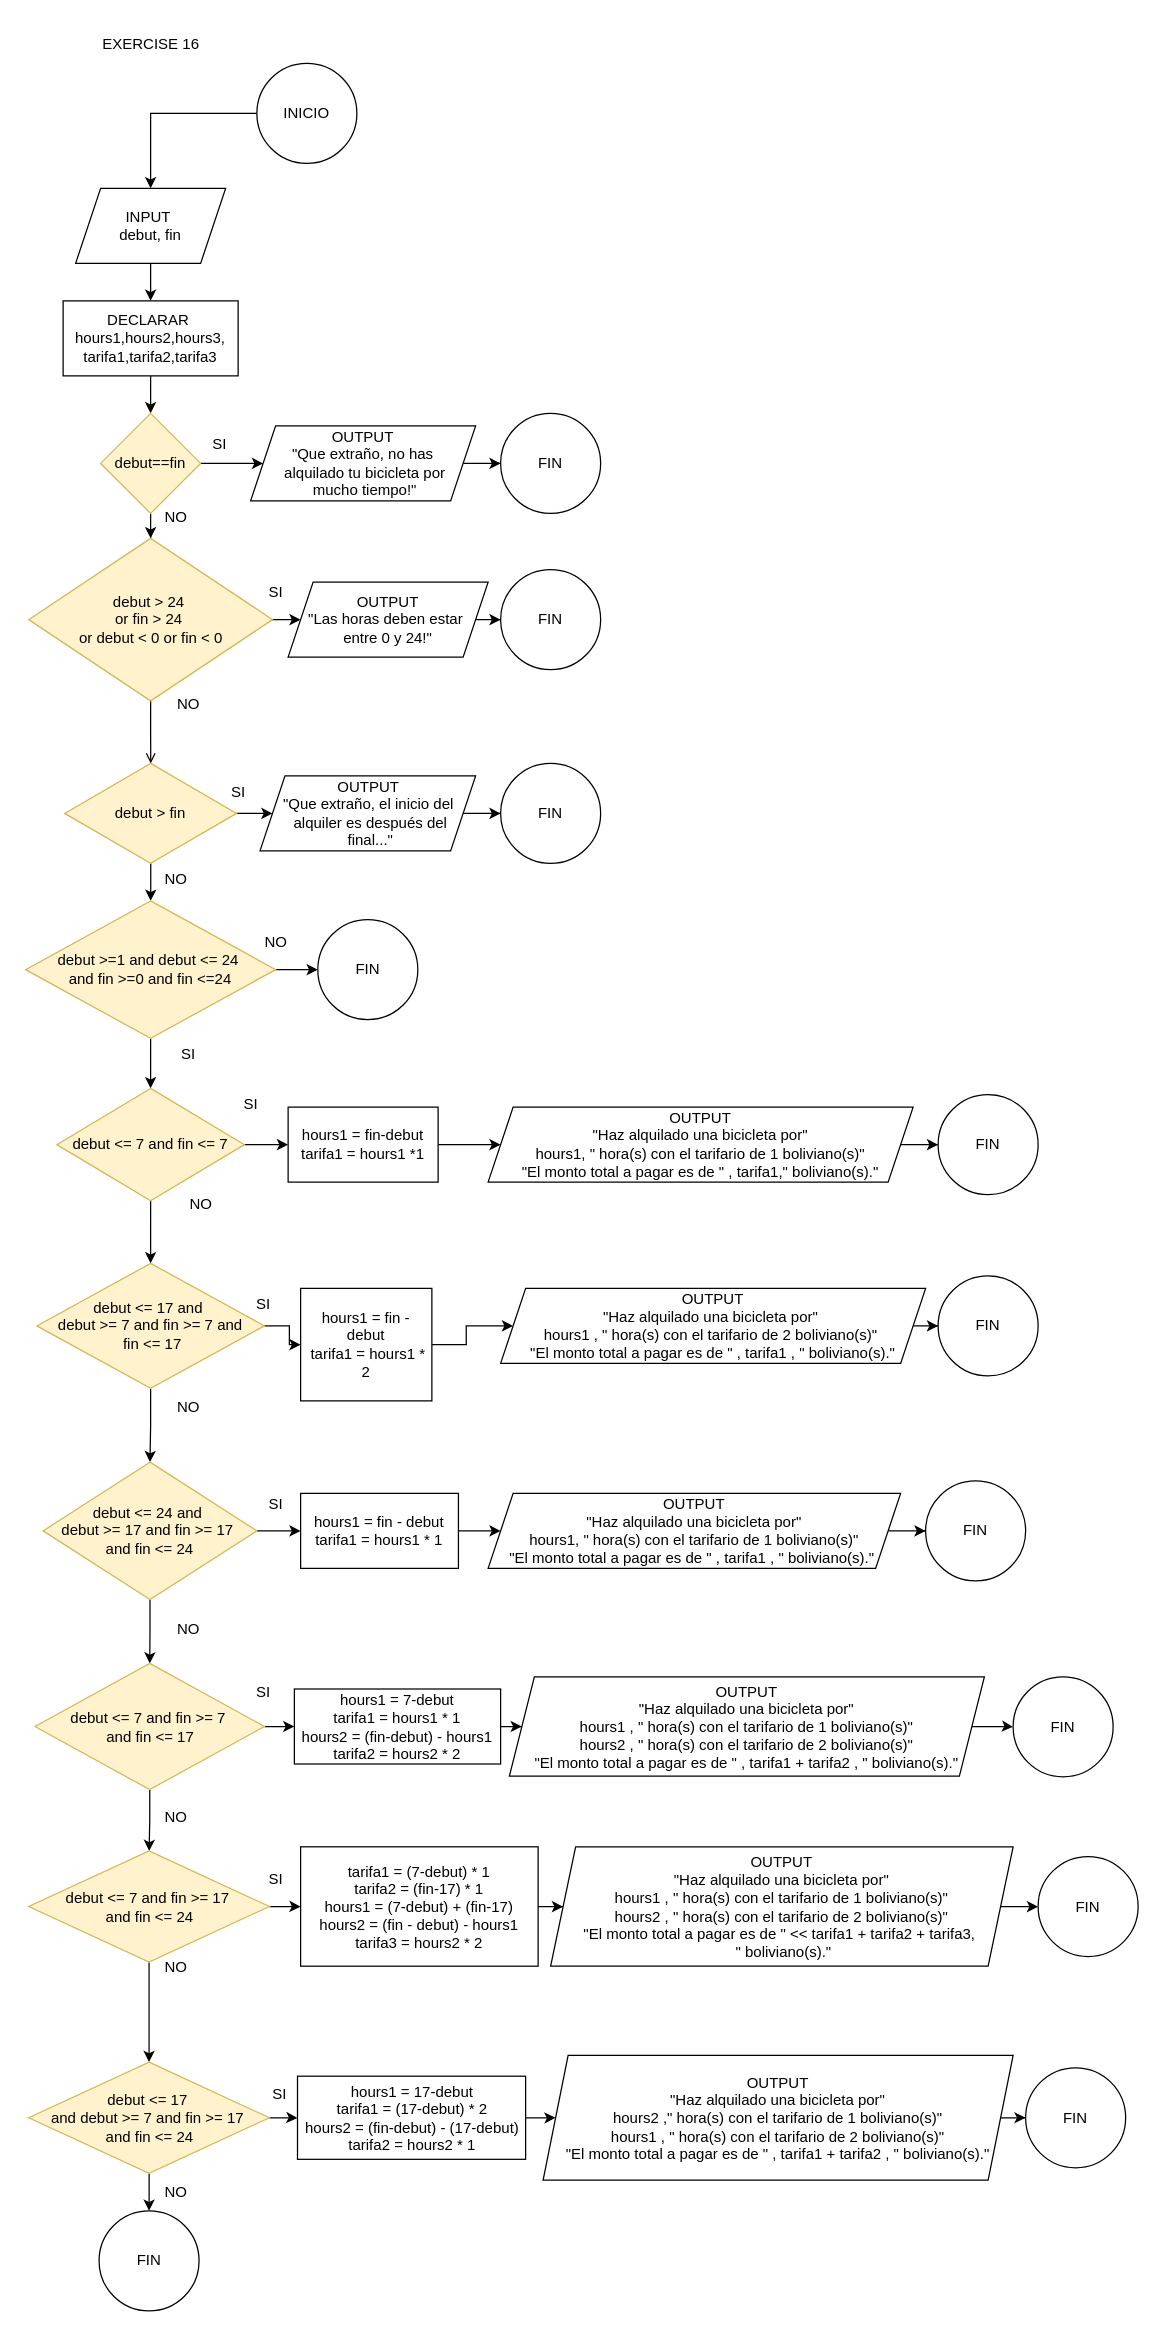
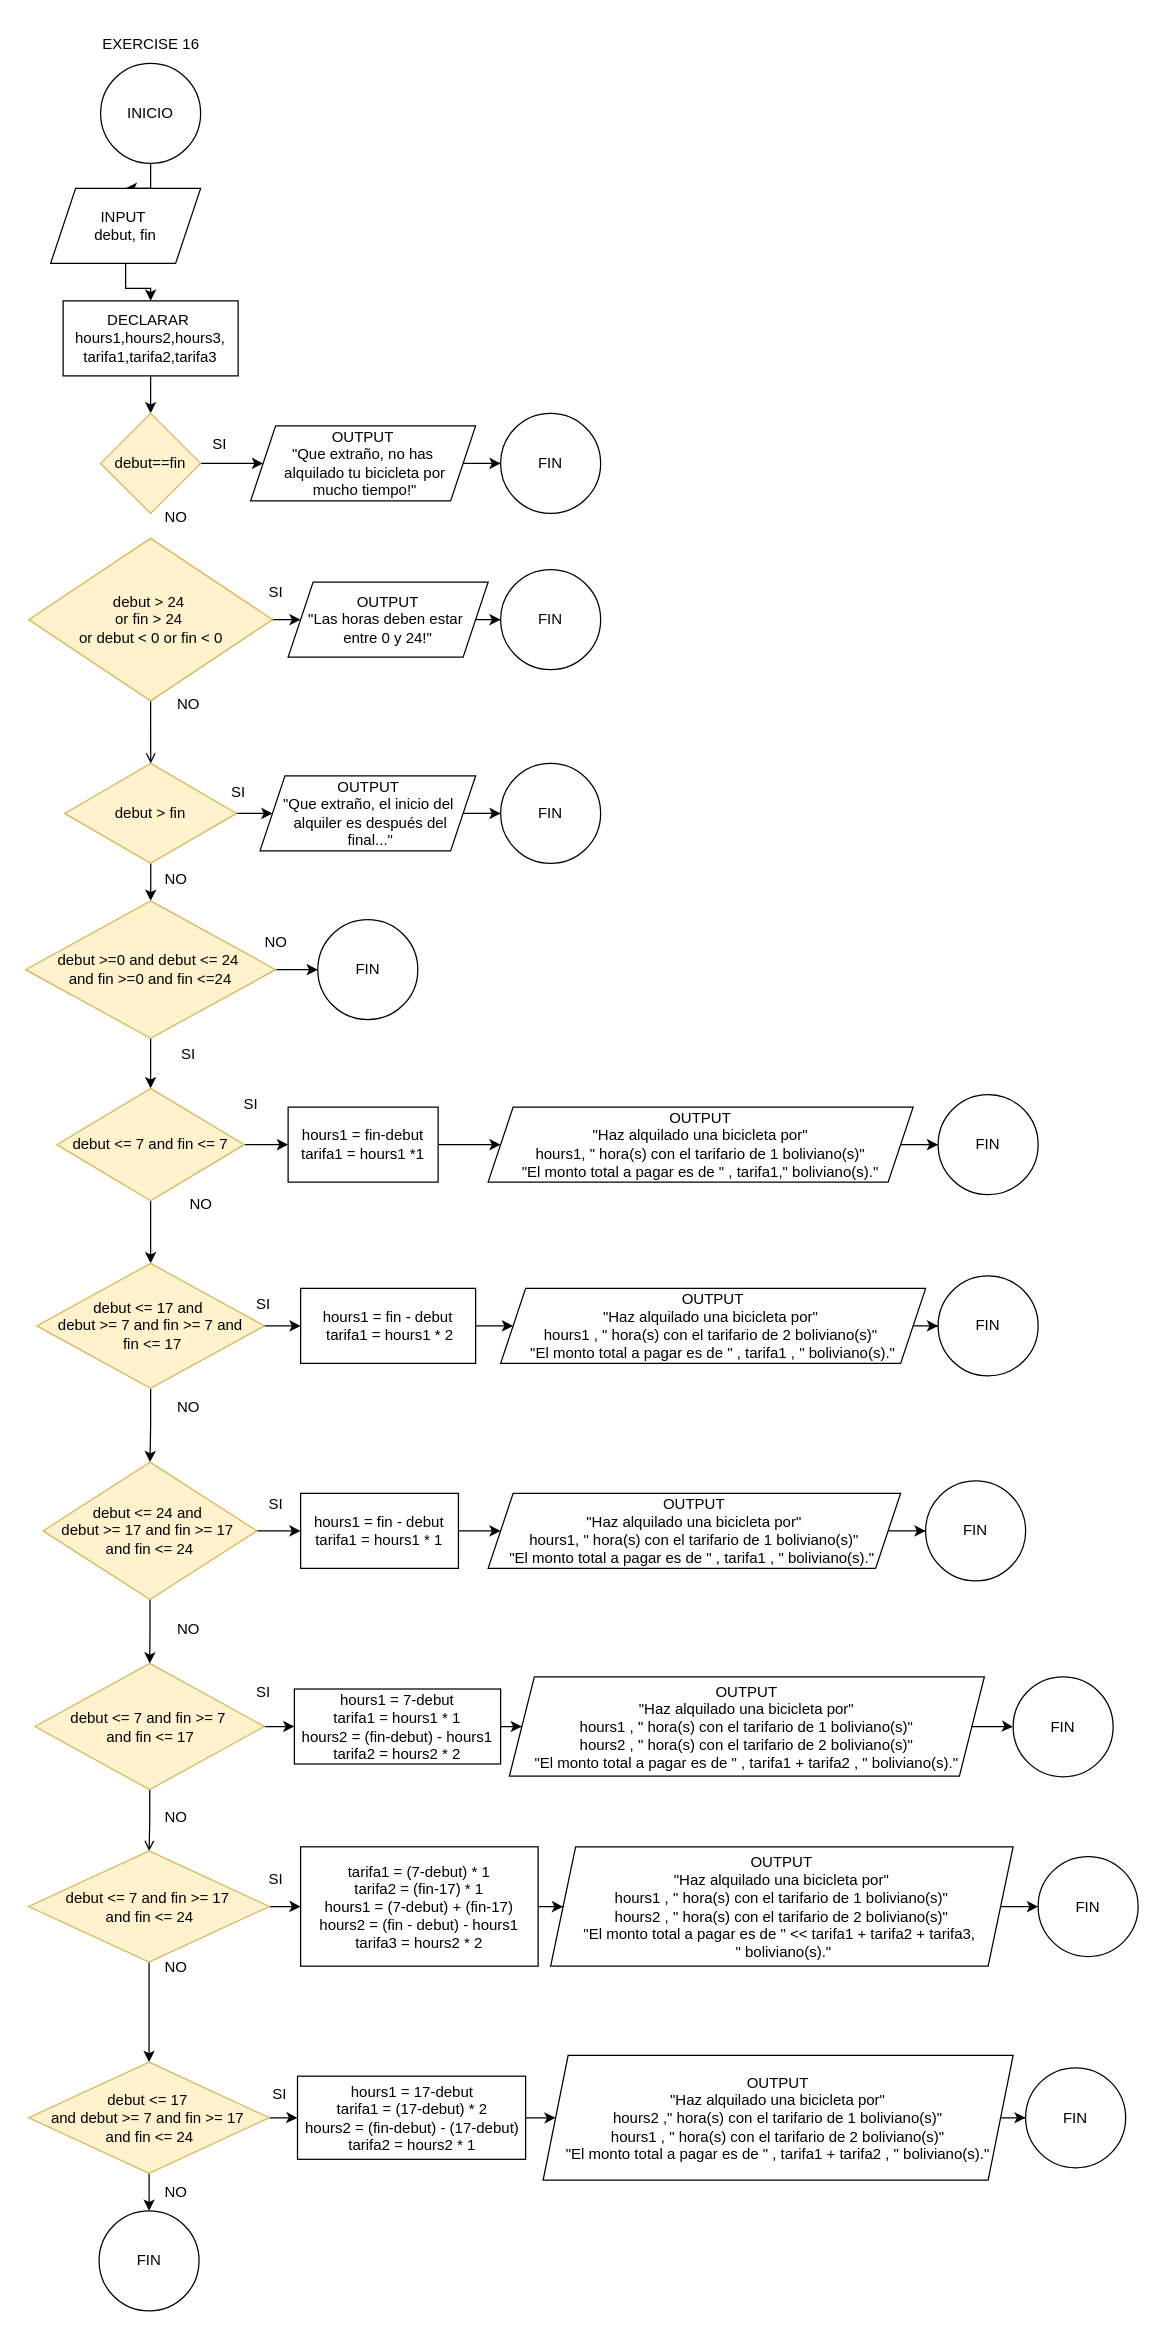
(307, 113) -> (151, 113)
(151, 226) -> (126, 226)
(151, 530) -> none
(151, 969) -> (151, 969)
(366, 1344) -> (388, 1326)
(149, 1841) -> (149, 1843)
